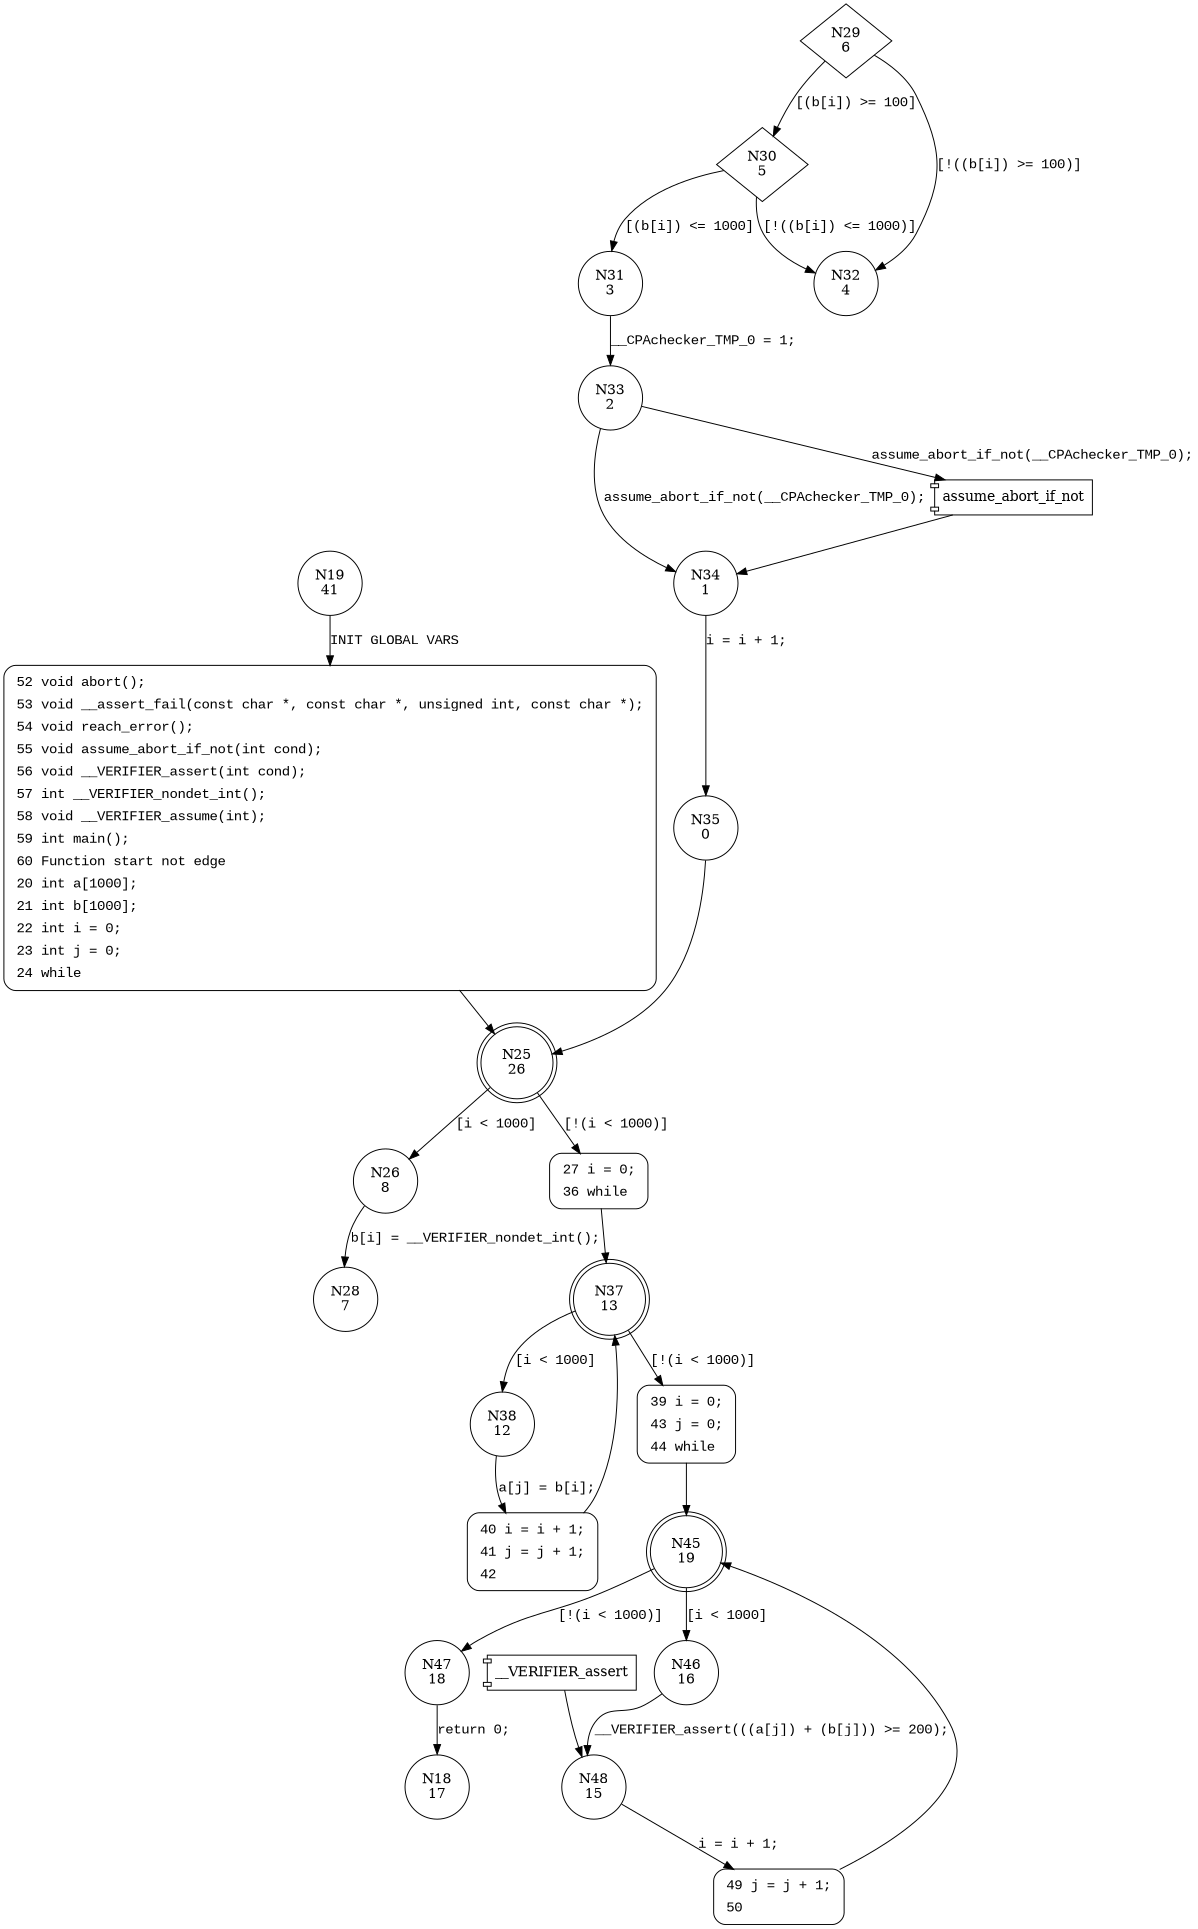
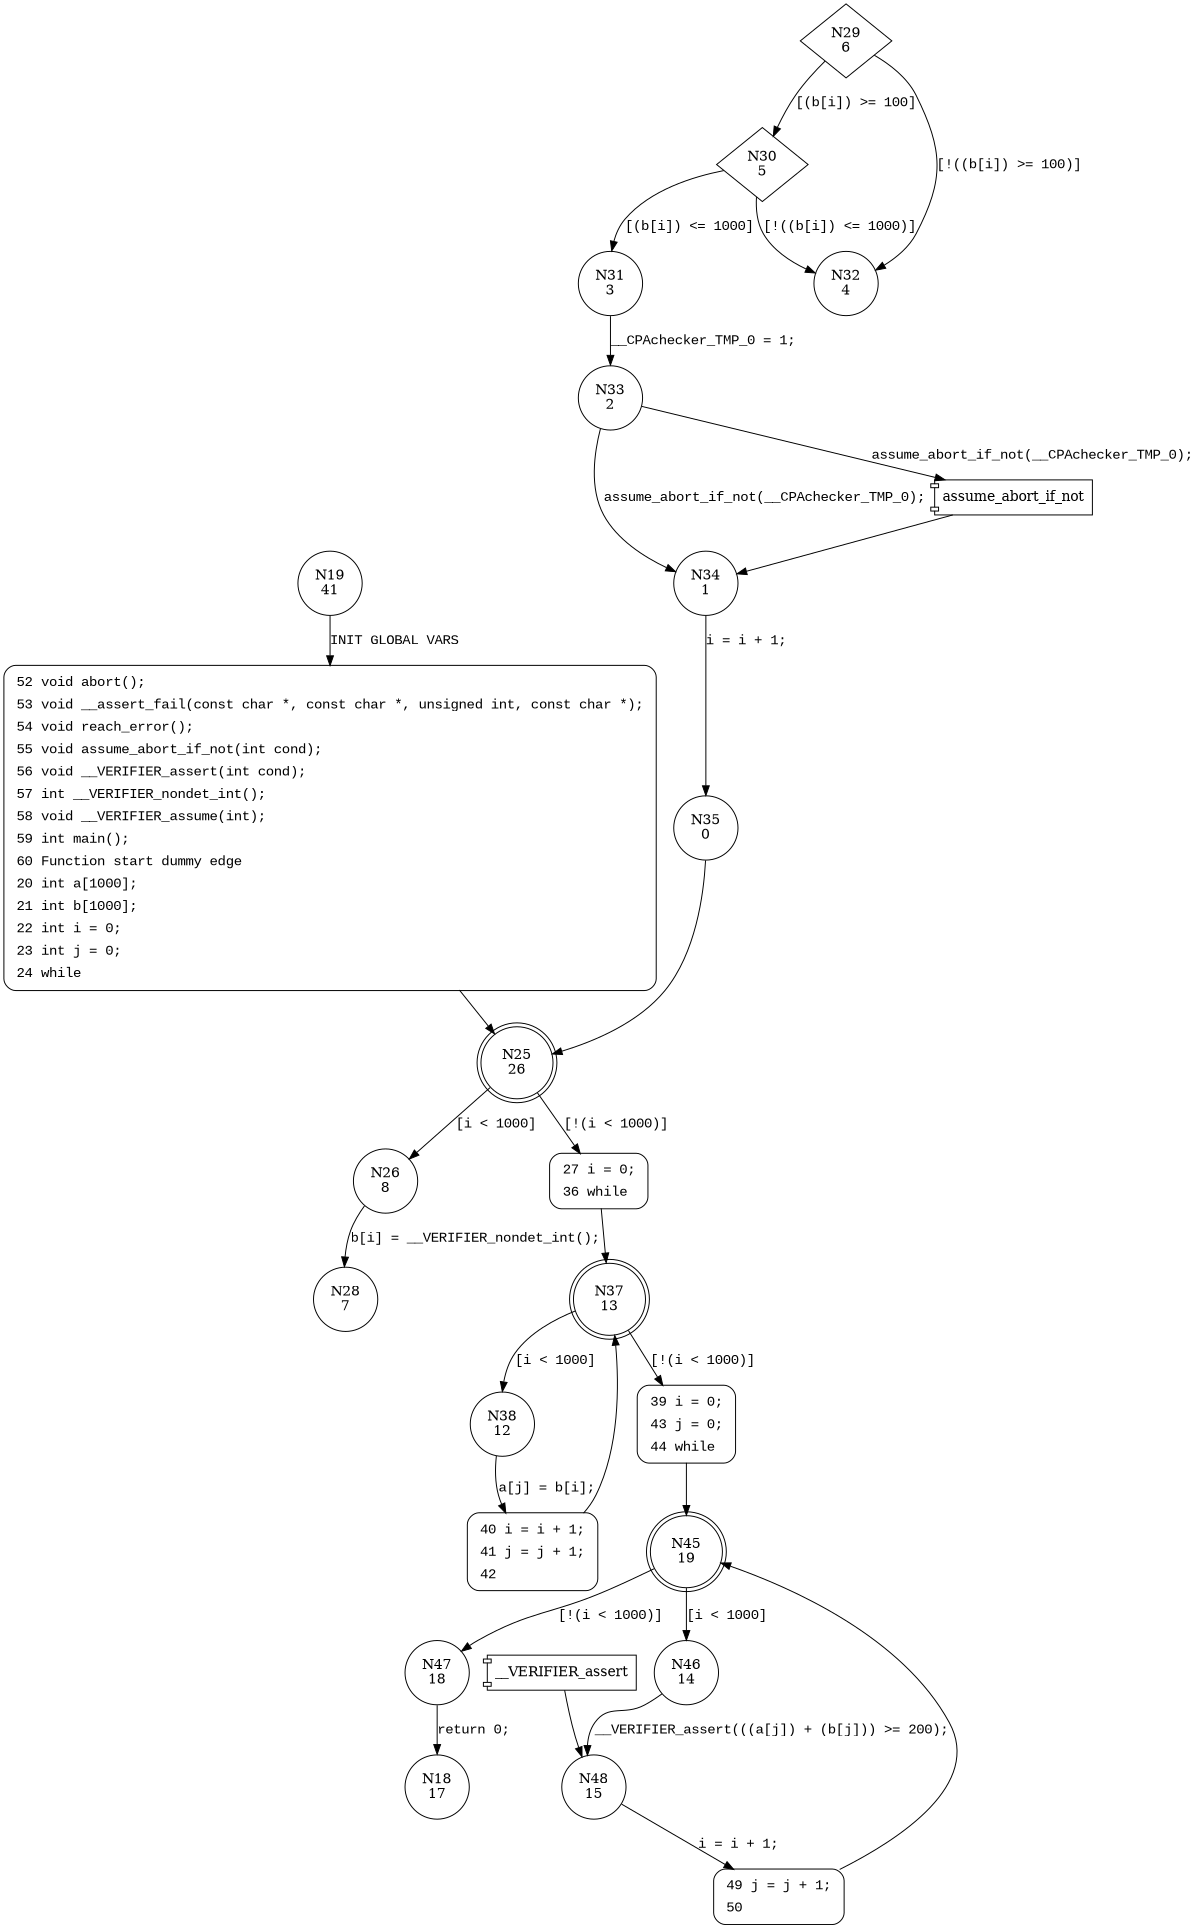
(133, 861) -> (142, 861)
(686, 1673) -> (686, 1673)
